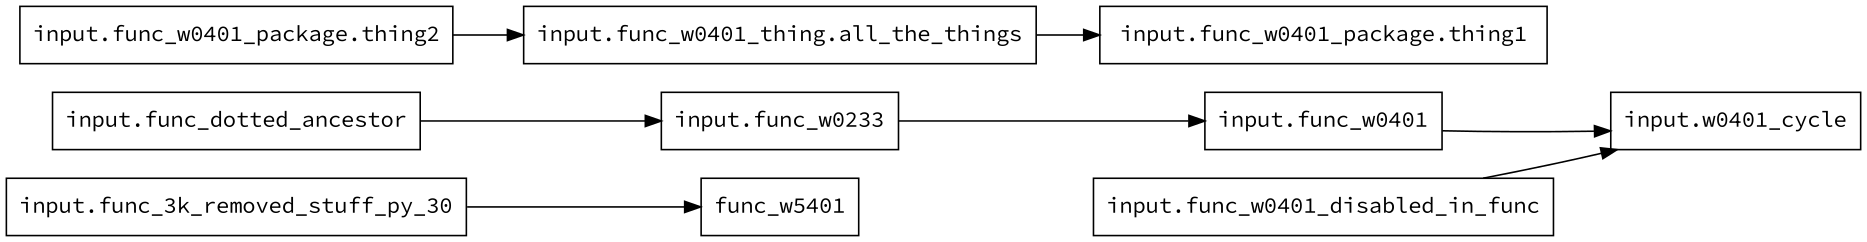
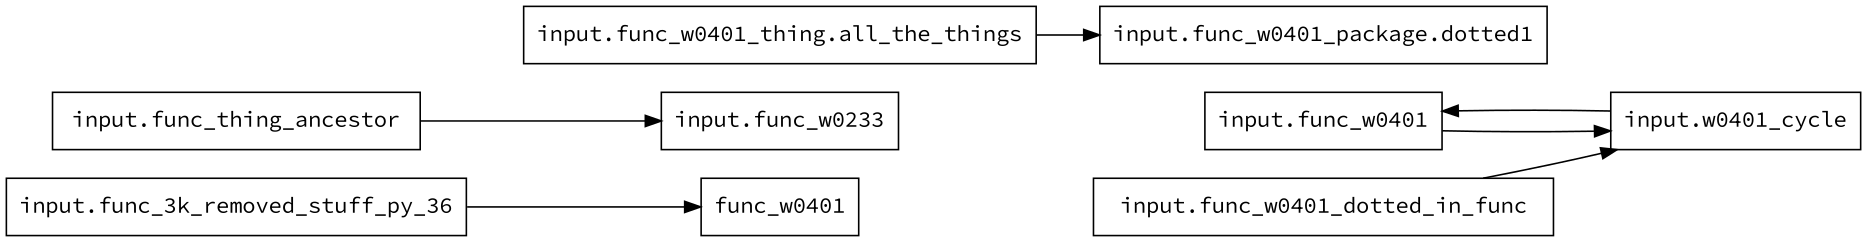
(236, 35) -> none
(1323, 35) -> (1323, 35)
(236, 121) -> (236, 121)
(1044, 121) -> (1535, 110)
(236, 207) -> (236, 207)
(780, 207) -> (780, 207)
(1323, 207) -> (1323, 207)
